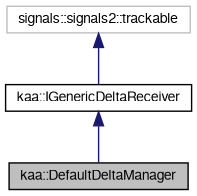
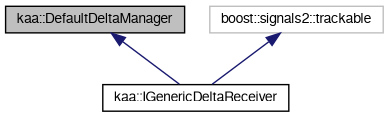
(99, 20) -> (297, 20)
(99, 144) -> (151, 63)
